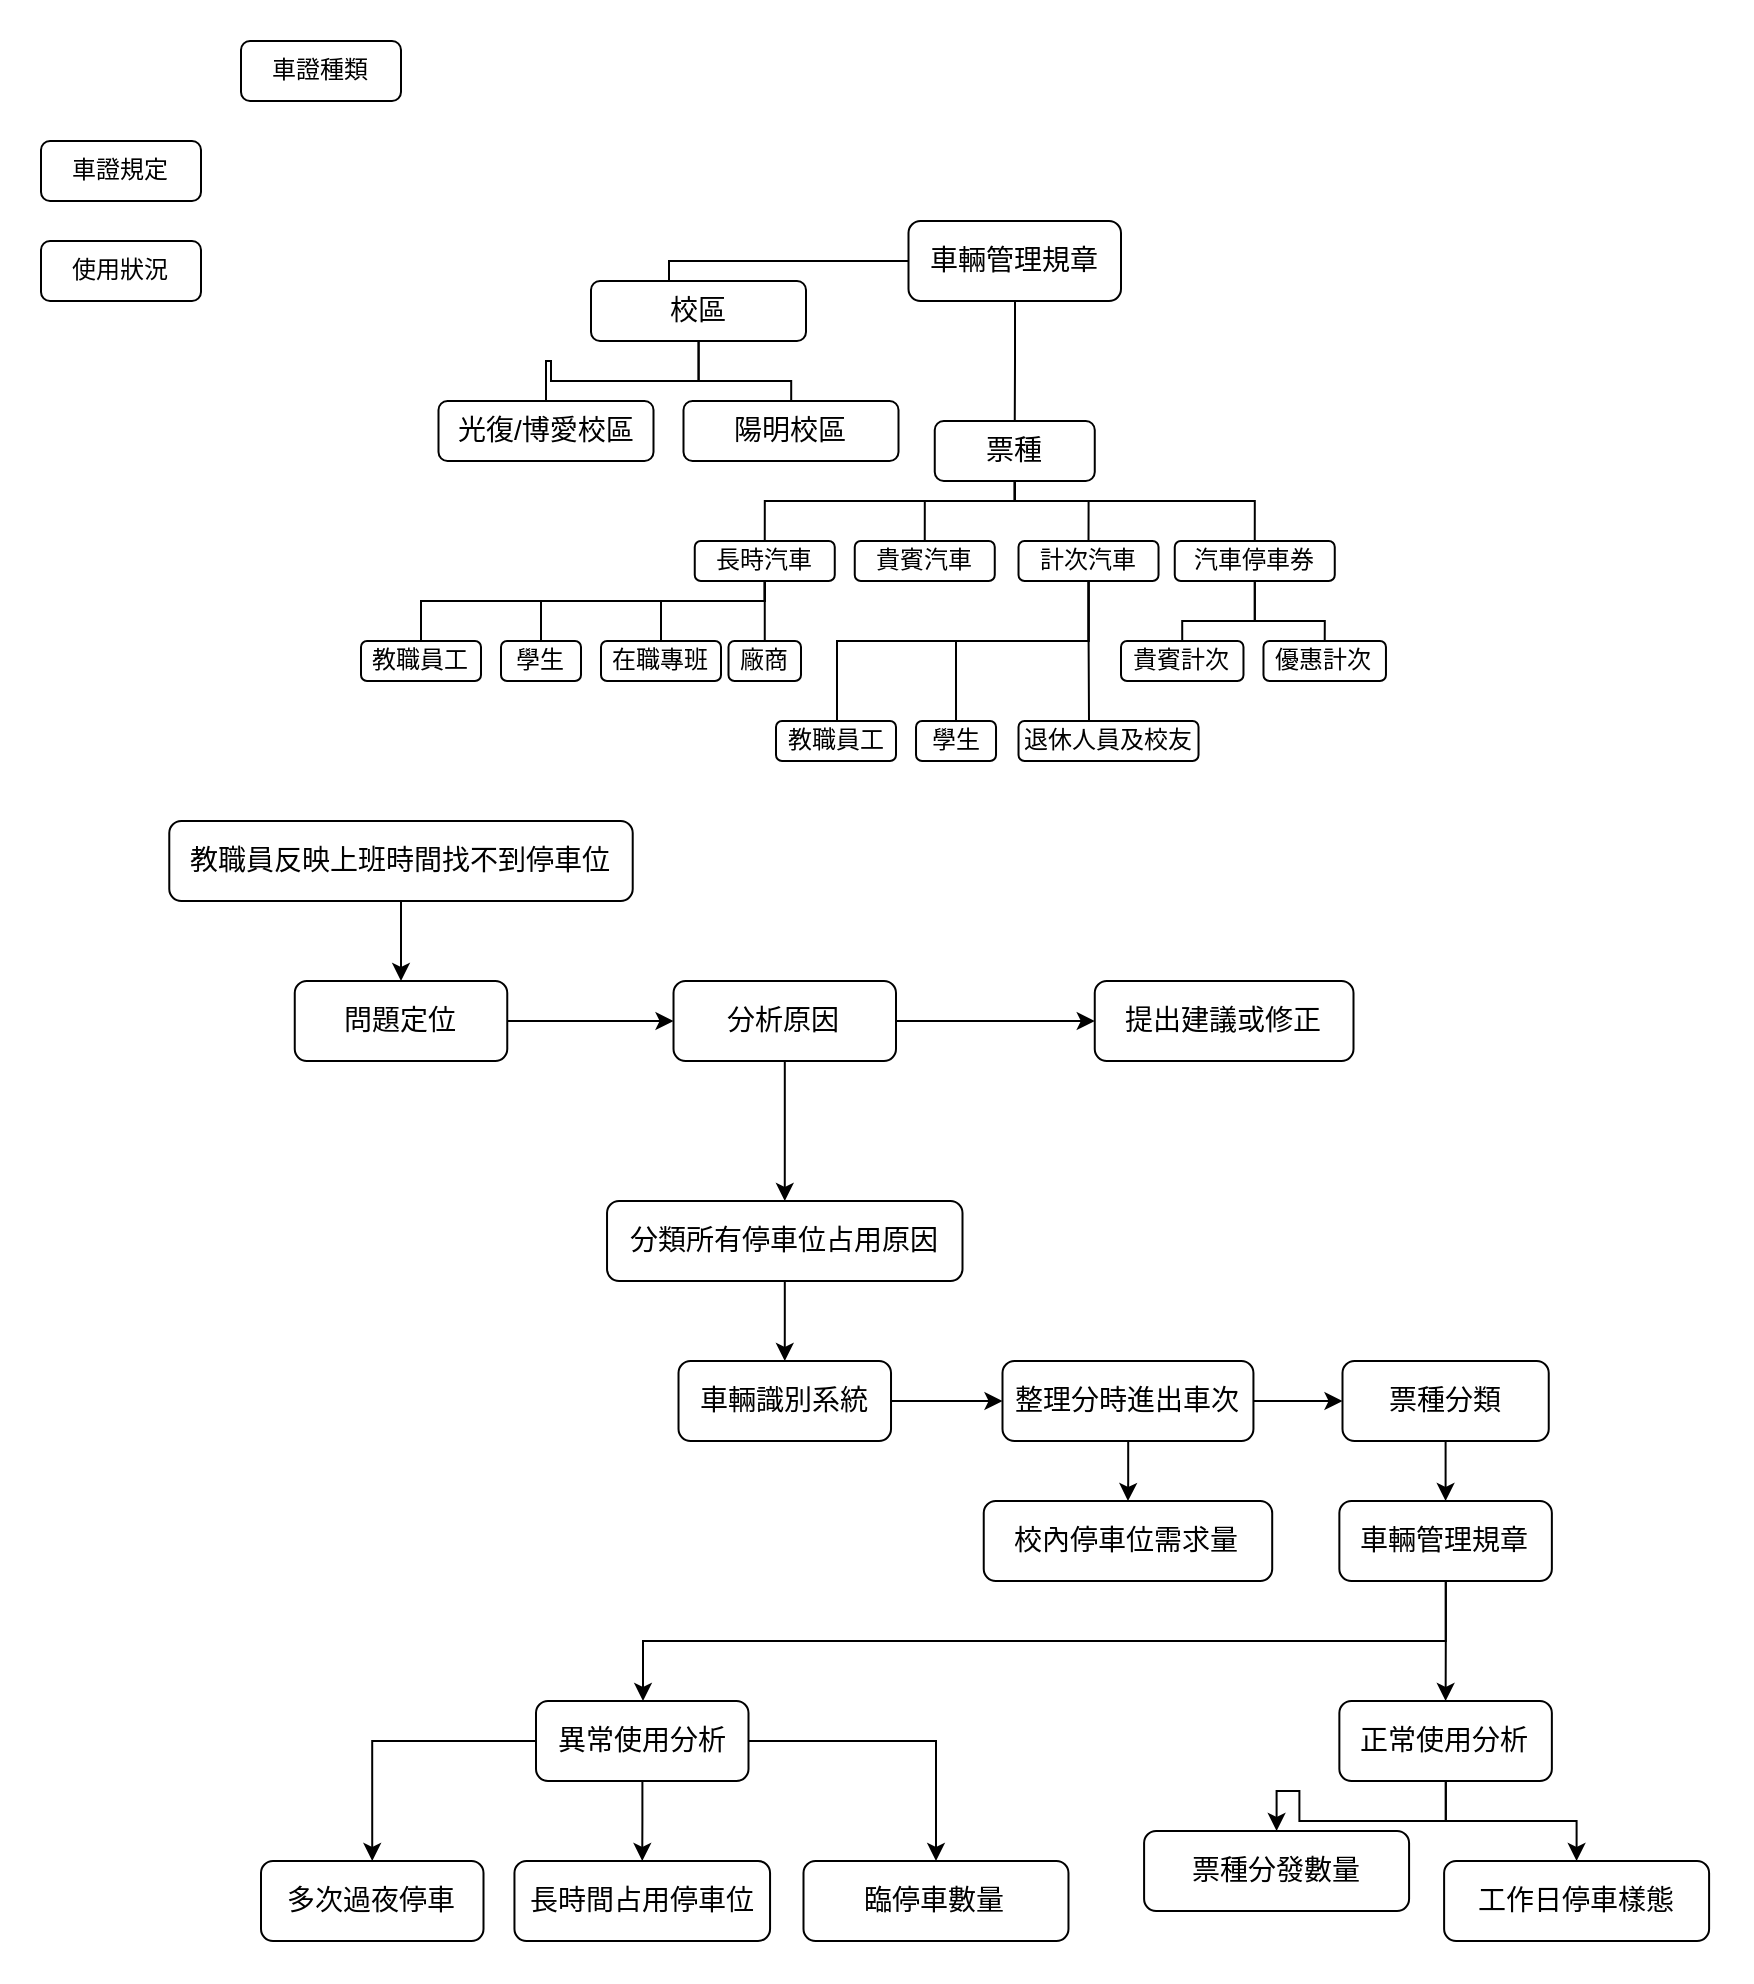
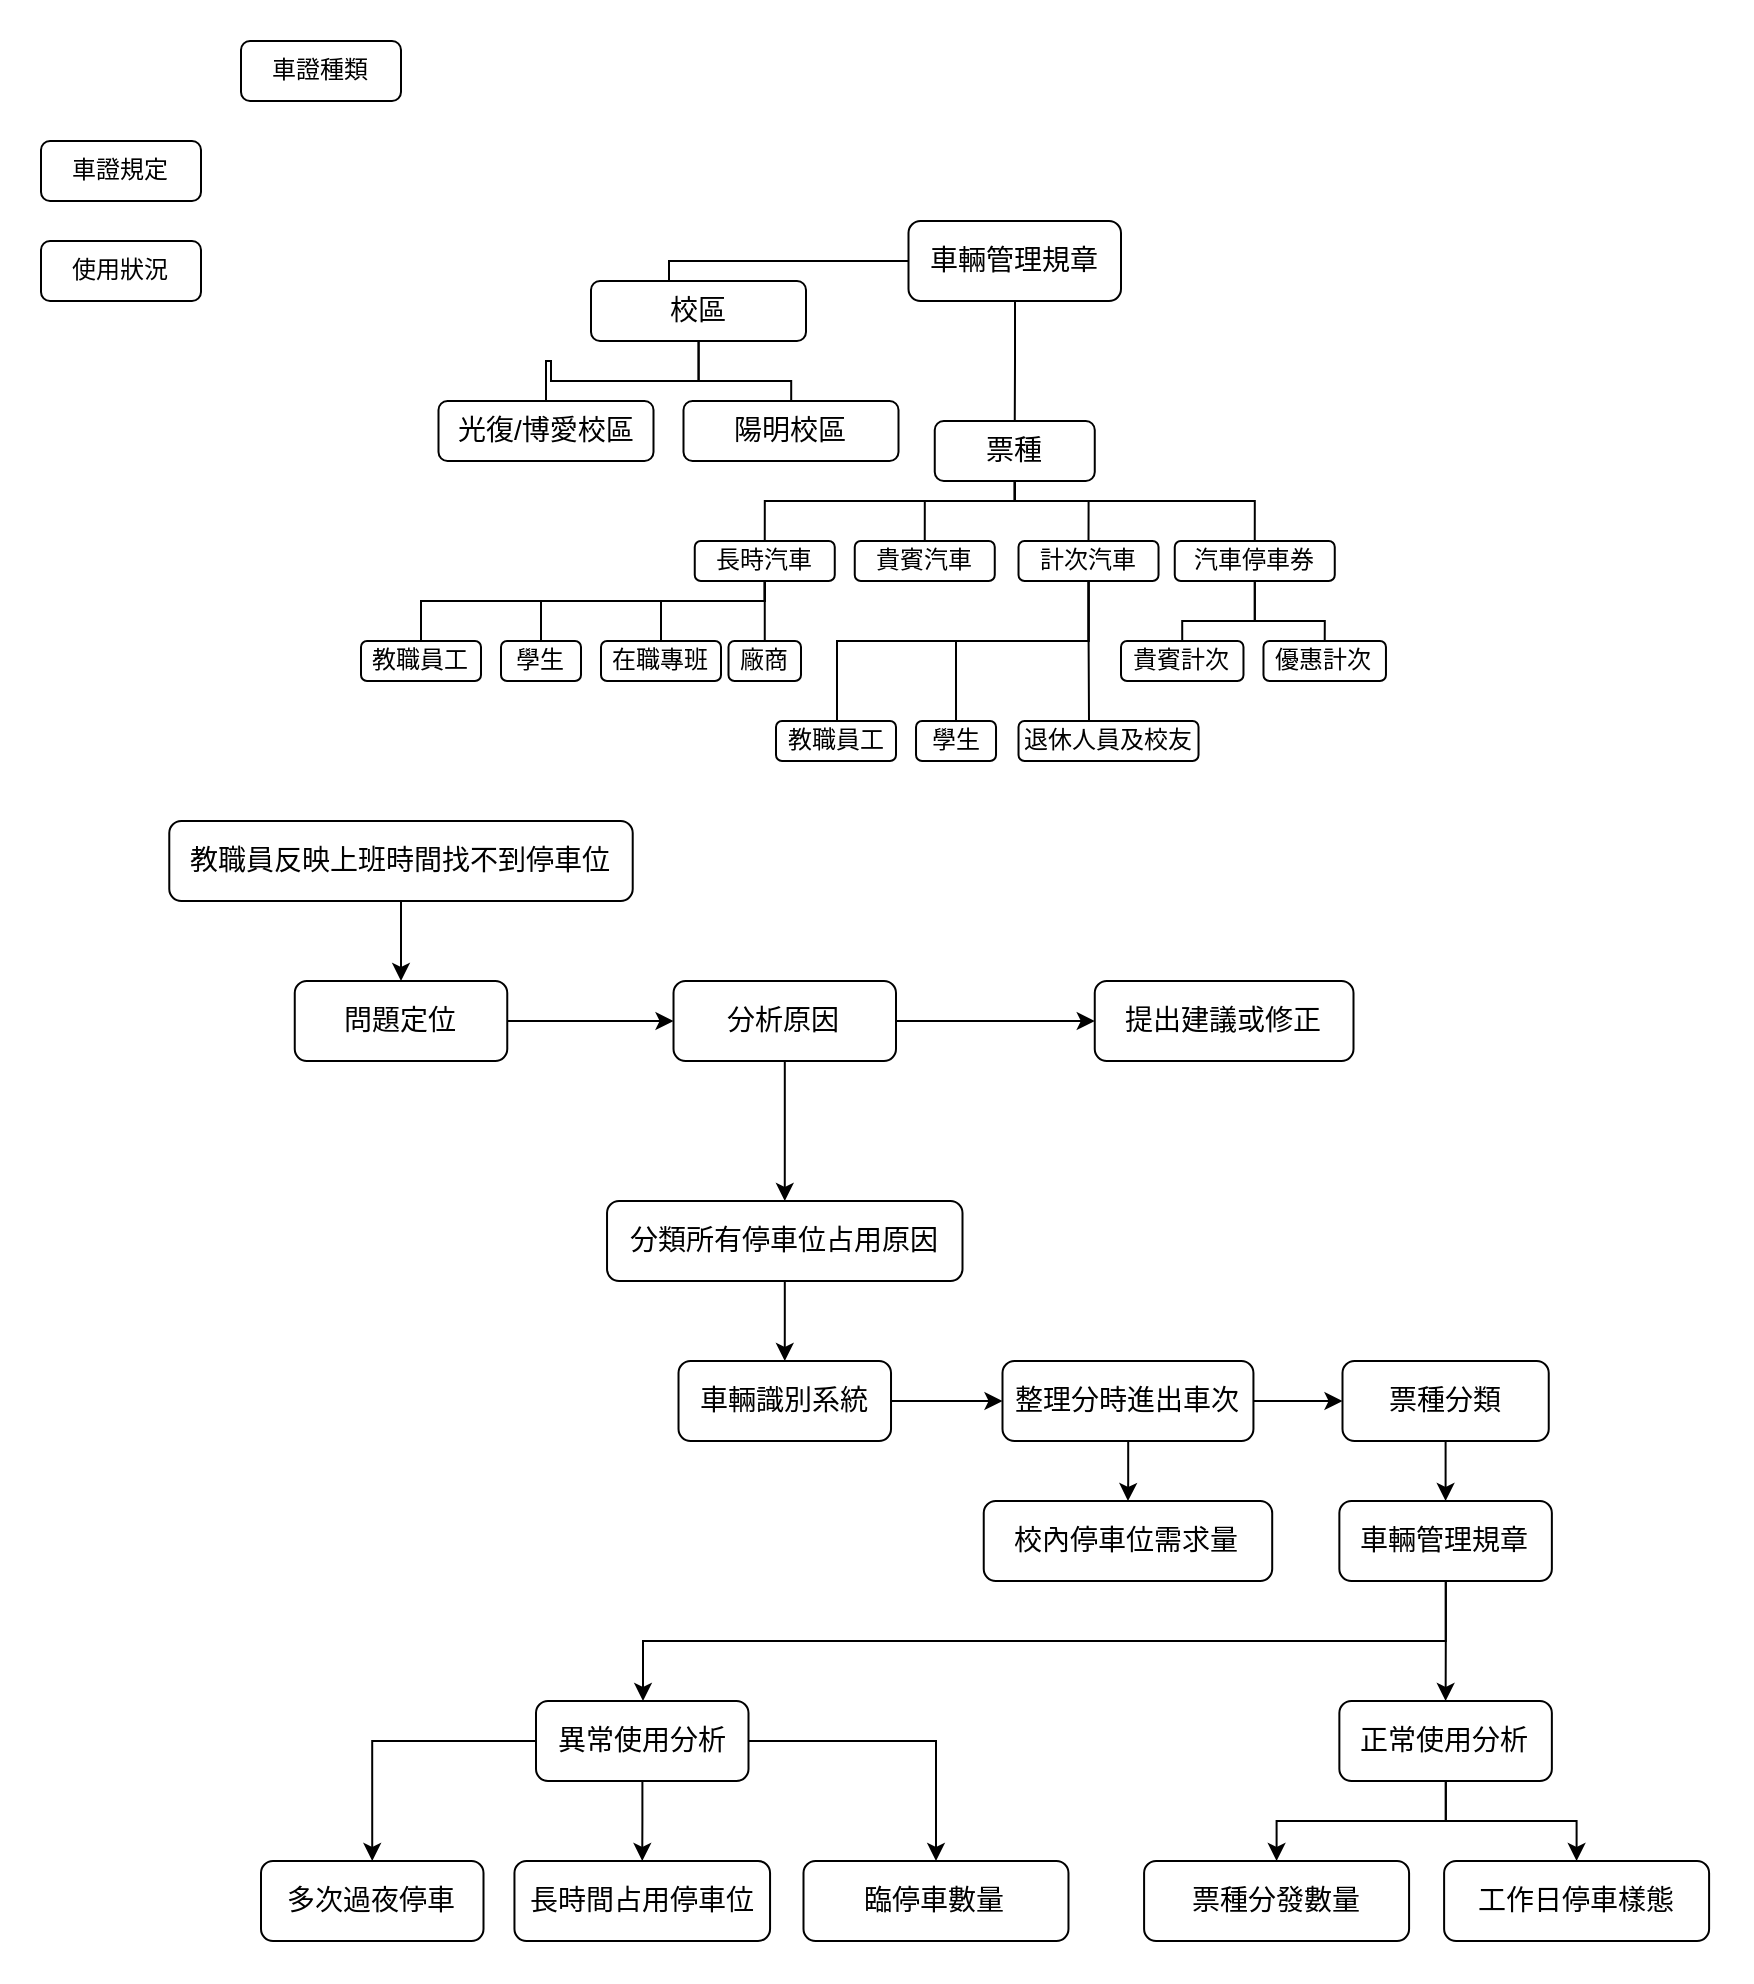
(1277, 1871) -> (1277, 1901)
